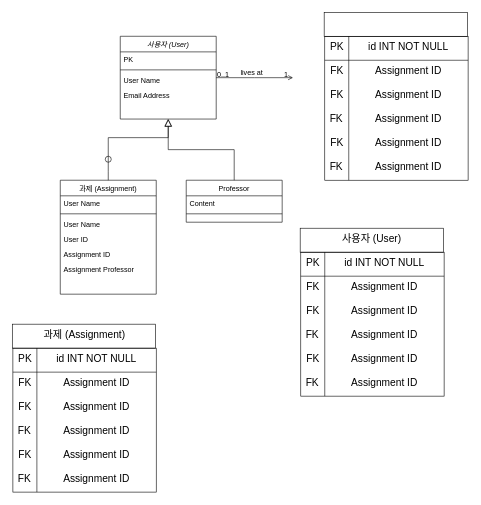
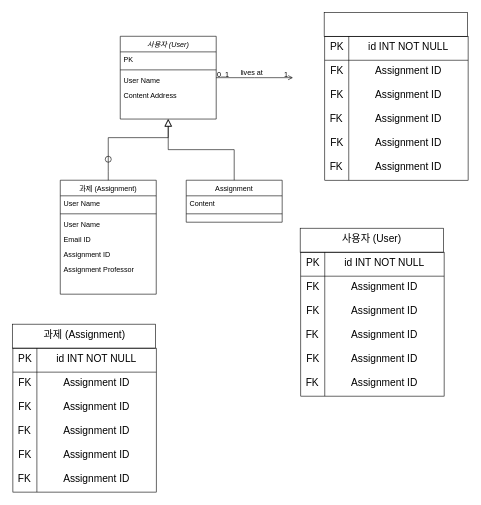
(147, 96) -> (153, 96)
(234, 188) -> (234, 188)
(77, 240) -> (77, 240)
